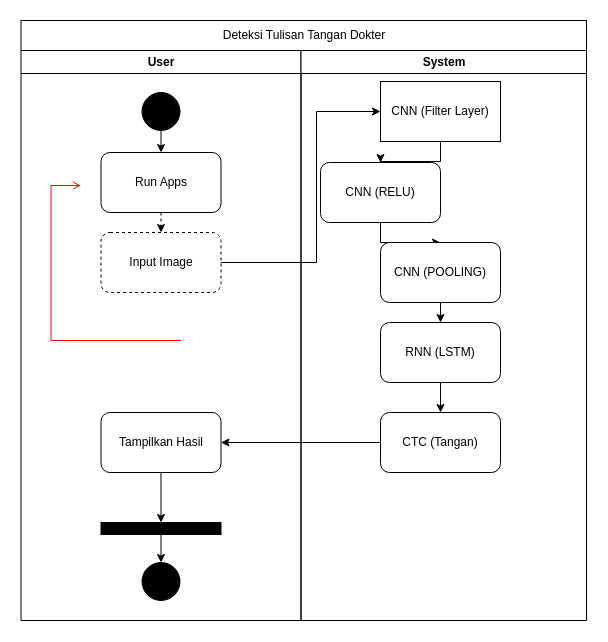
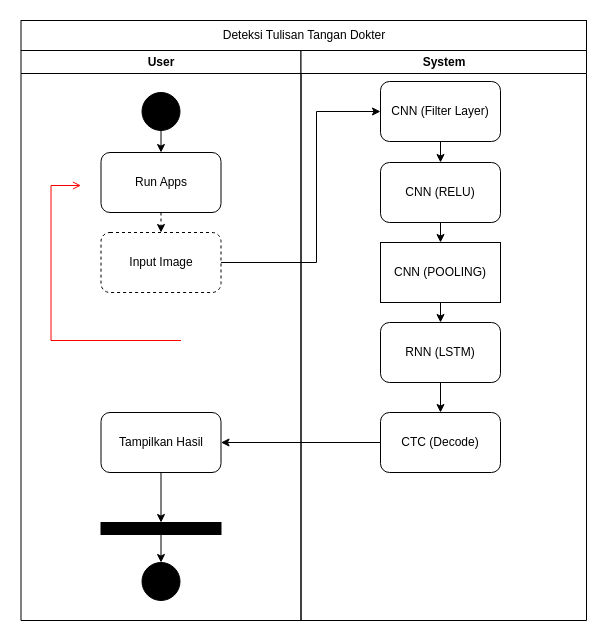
(441, 112) -> (441, 112)
(381, 193) -> (441, 193)
(441, 273) -> (441, 273)
(441, 443) -> (441, 443)
